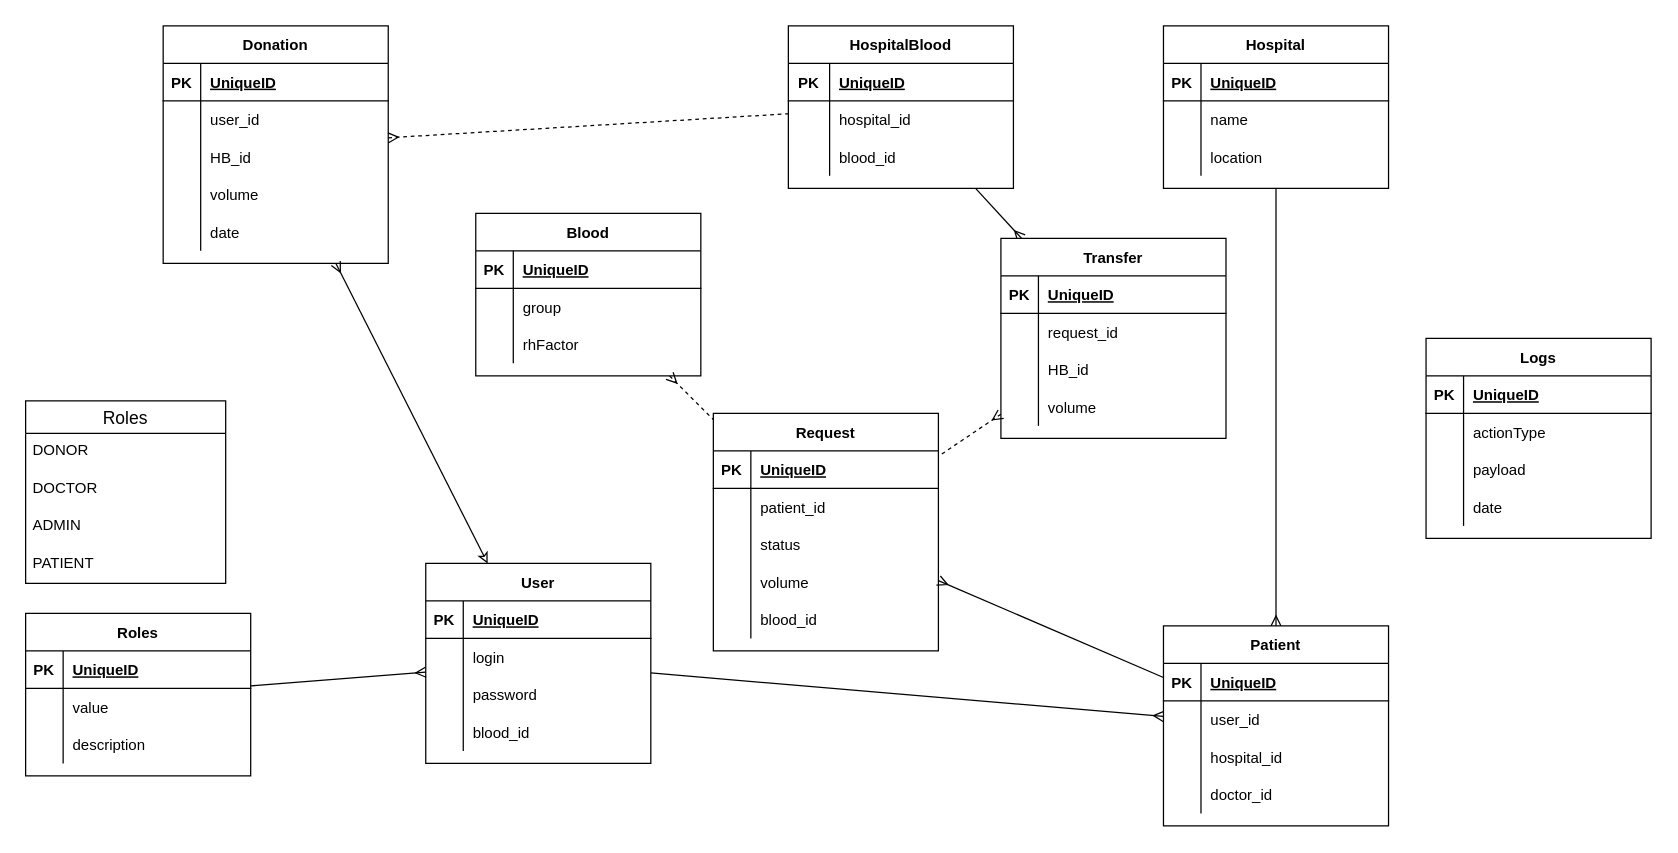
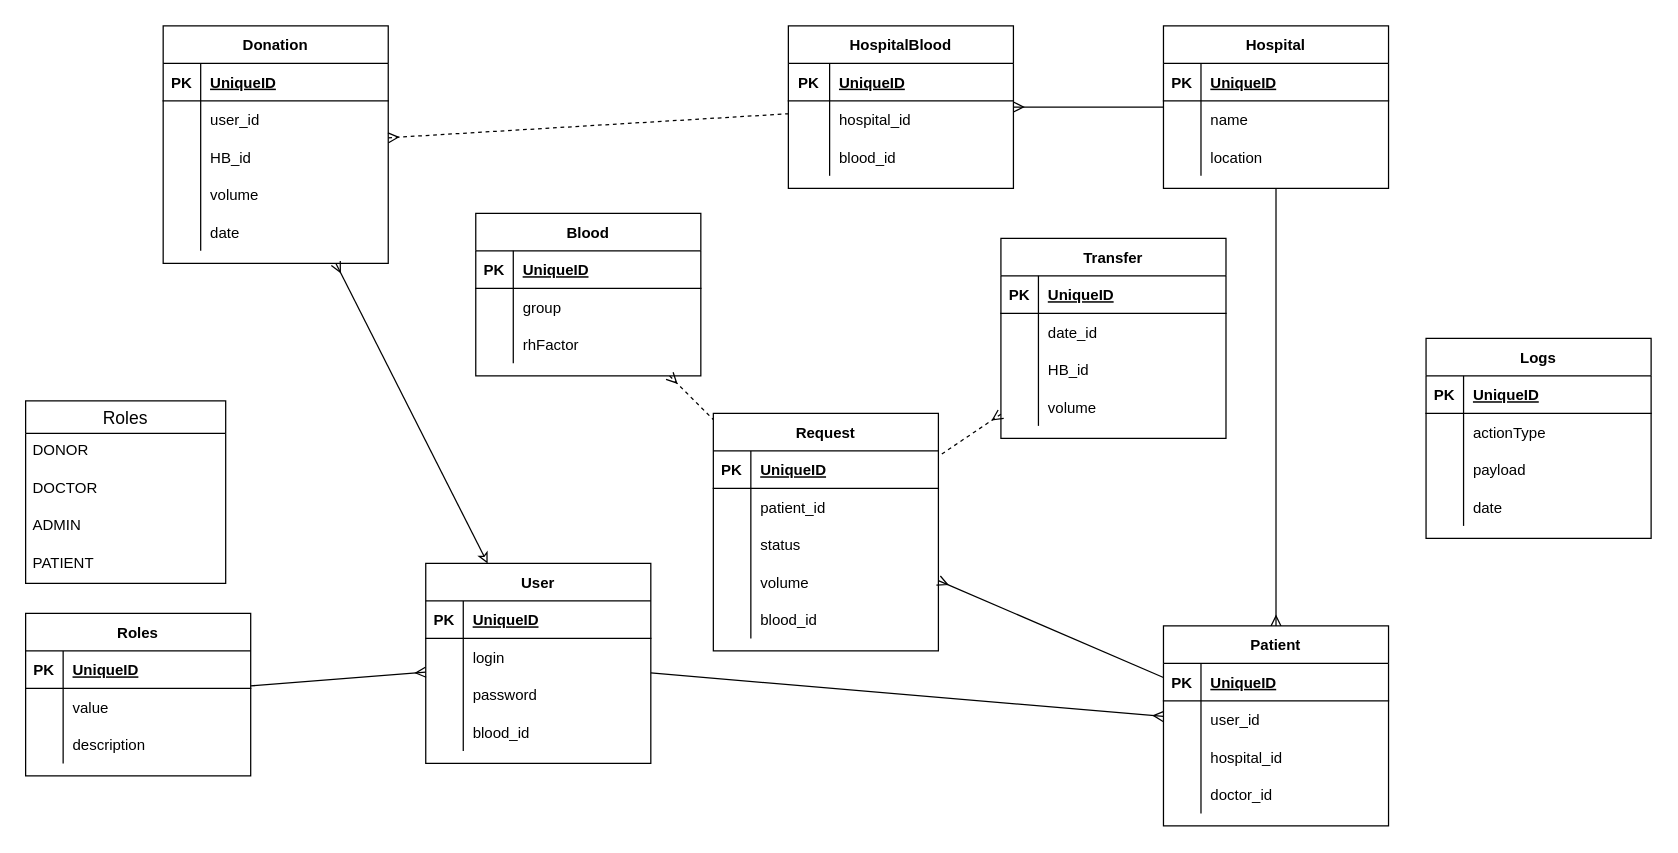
none -> (1088, 107)
(999, 214) -> none
(1088, 333) -> (1075, 333)
